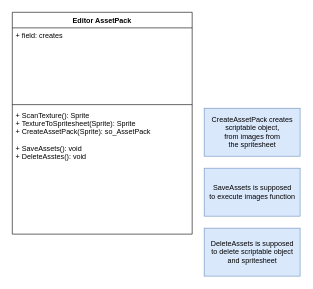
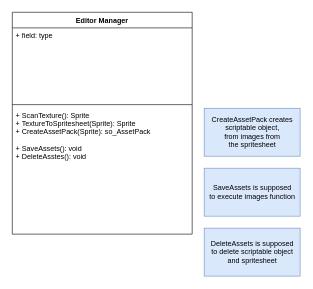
(102, 20) -> (102, 20)
(43, 36) -> (37, 36)
